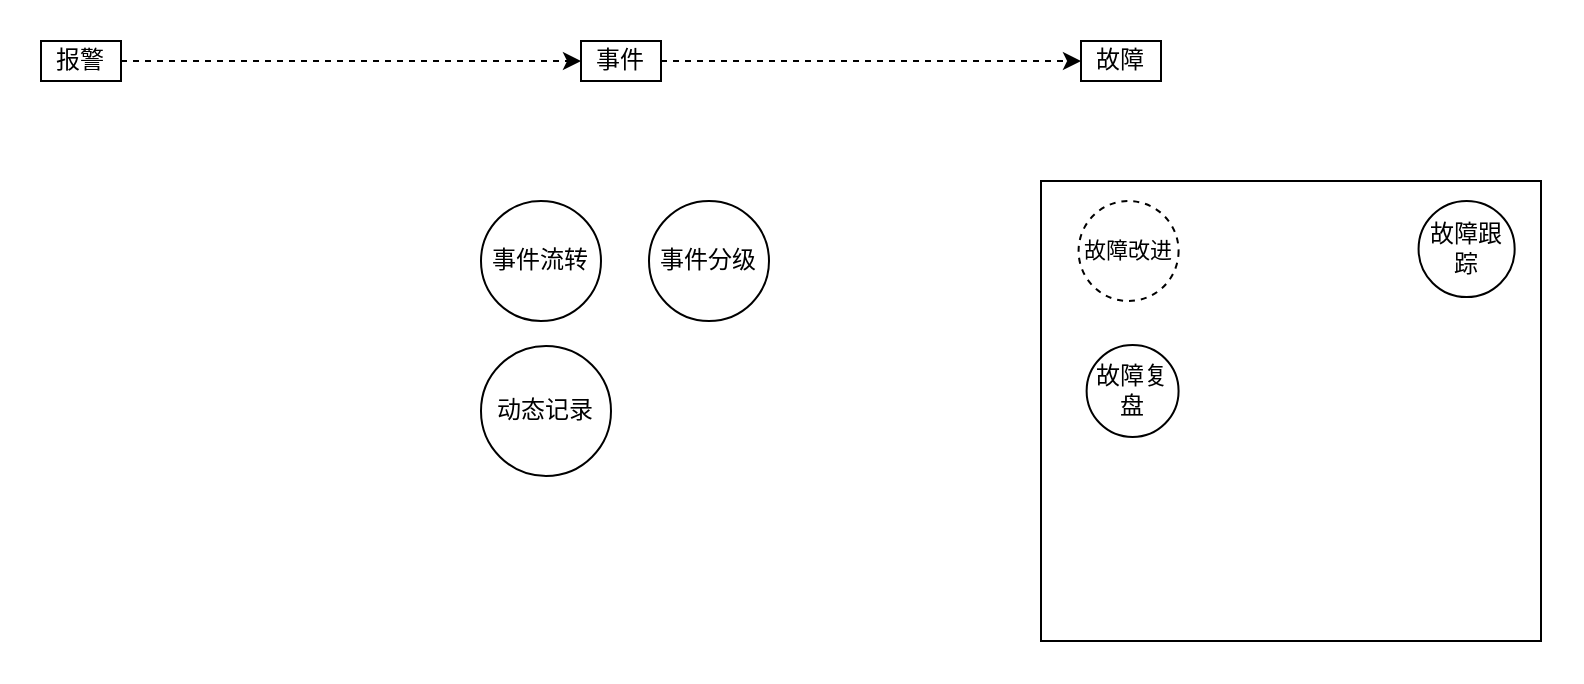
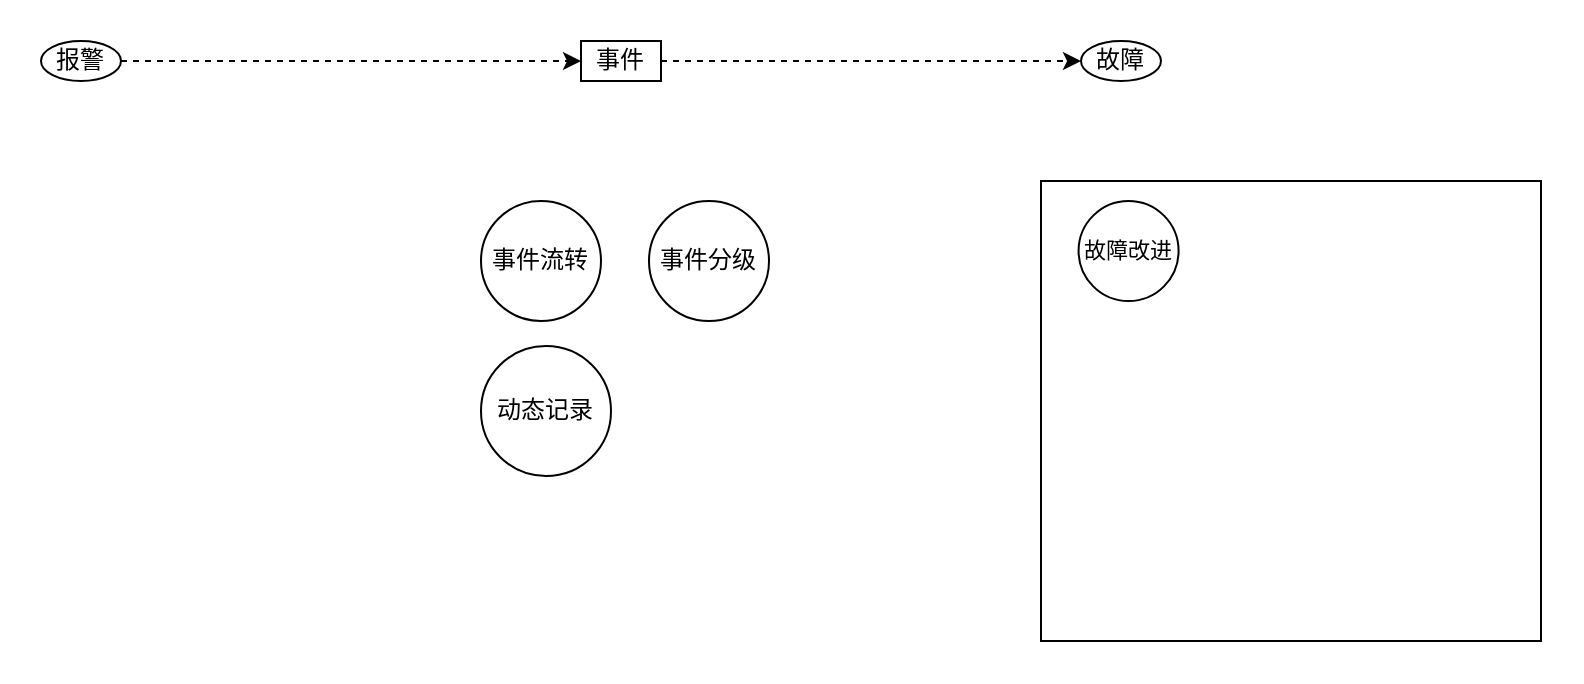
(81, 61) -> (81, 61)
(1121, 61) -> (1121, 61)
(1467, 249) -> none
(1129, 251) -> (1129, 251)
(1133, 391) -> none
